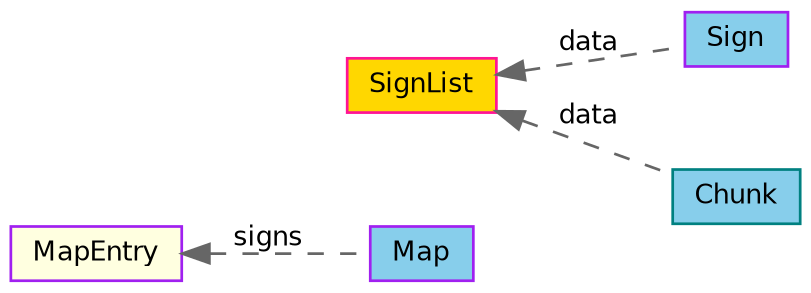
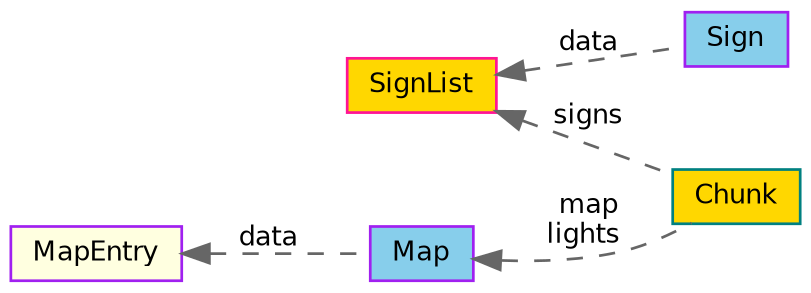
(585, 117) -> (585, 117)
(736, 197) -> (736, 197)
(264, 239) -> (264, 239)
none -> (600, 256)
